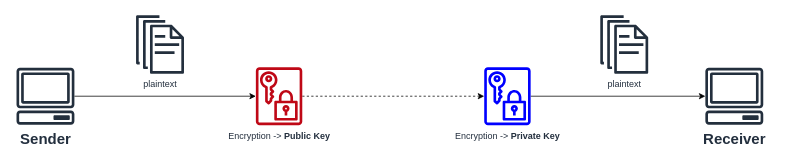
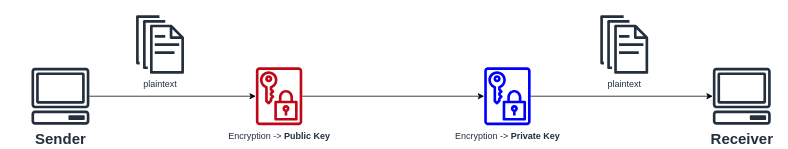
(45, 96) -> (60, 96)
(390, 96) -> (390, 96)
(735, 96) -> (742, 96)
